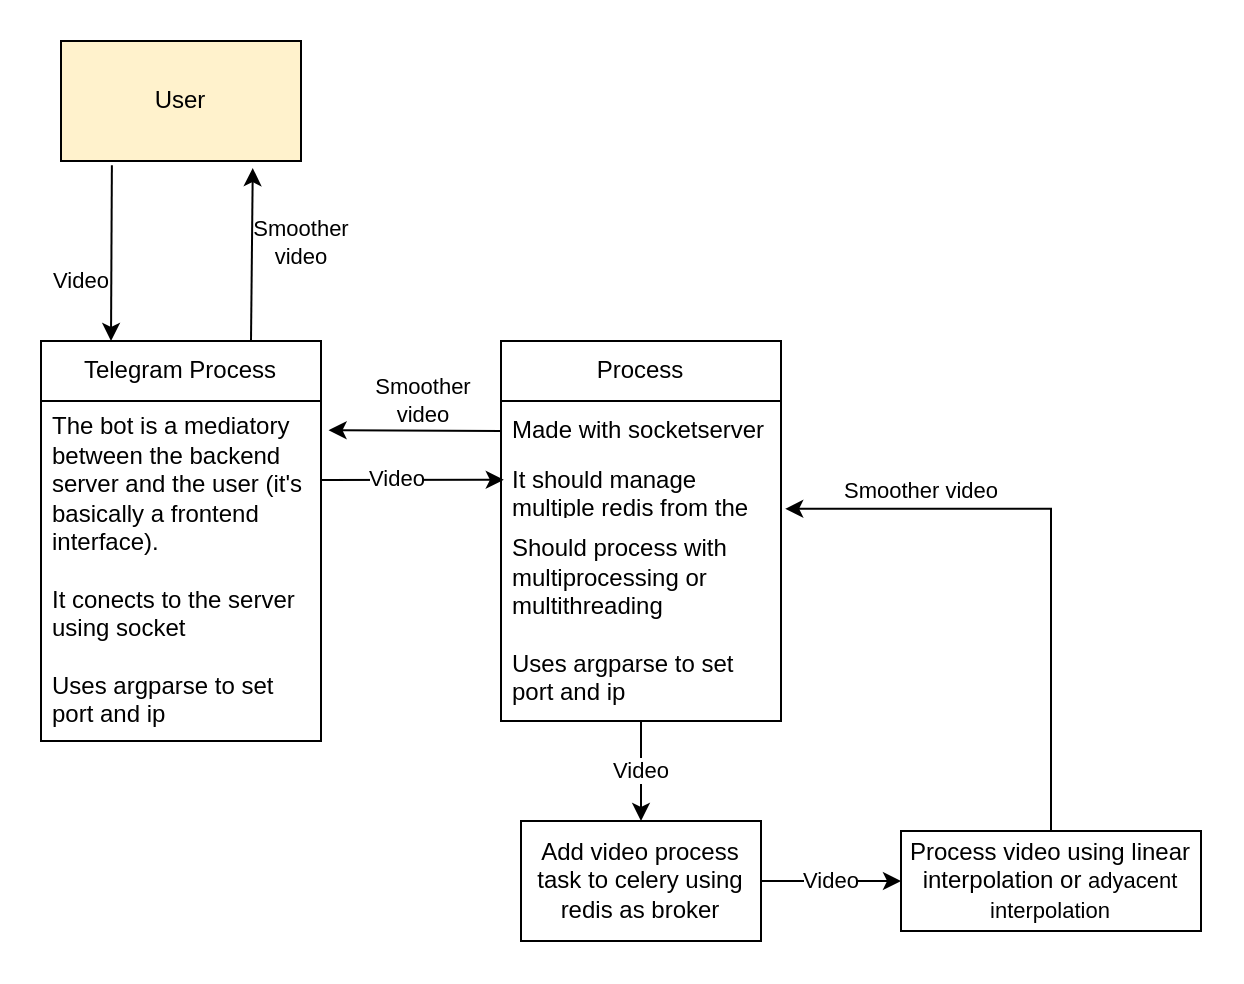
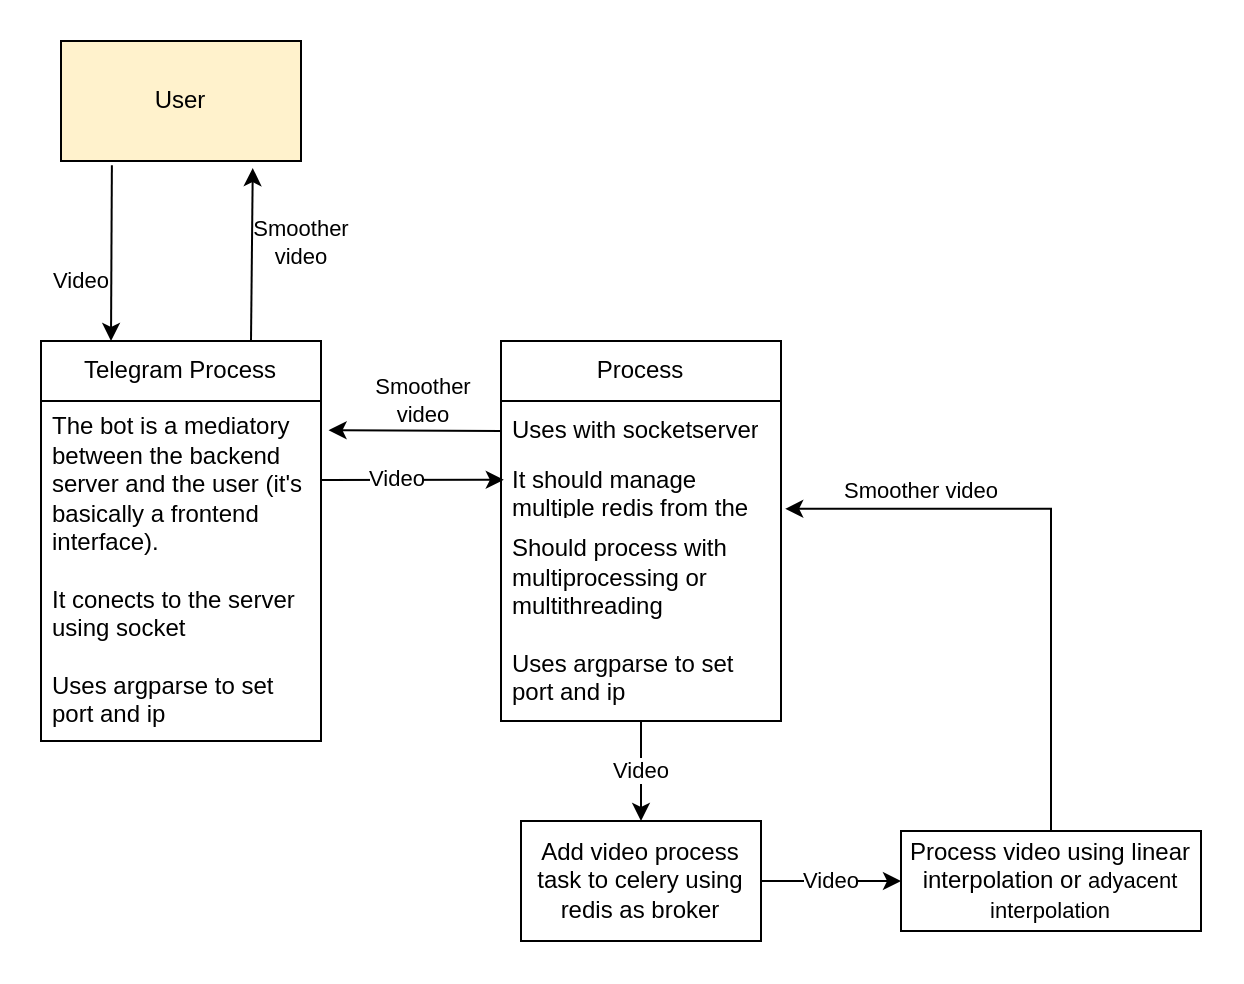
(643, 431) -> (643, 431)
